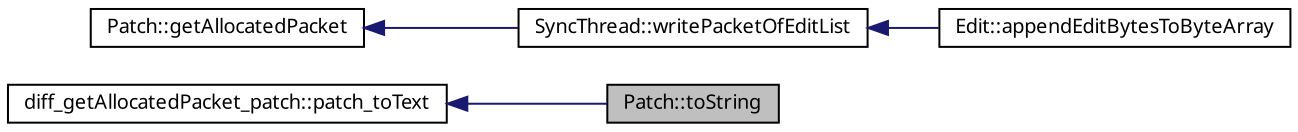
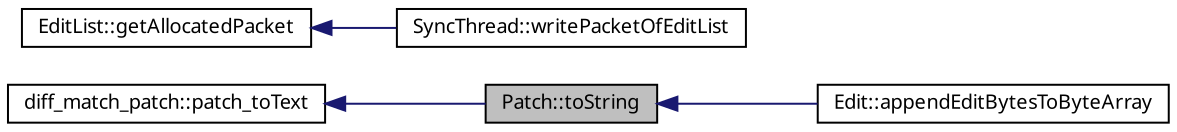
(227, 28) -> (167, 28)
(914, 28) -> (748, 104)
(227, 104) -> (167, 104)
